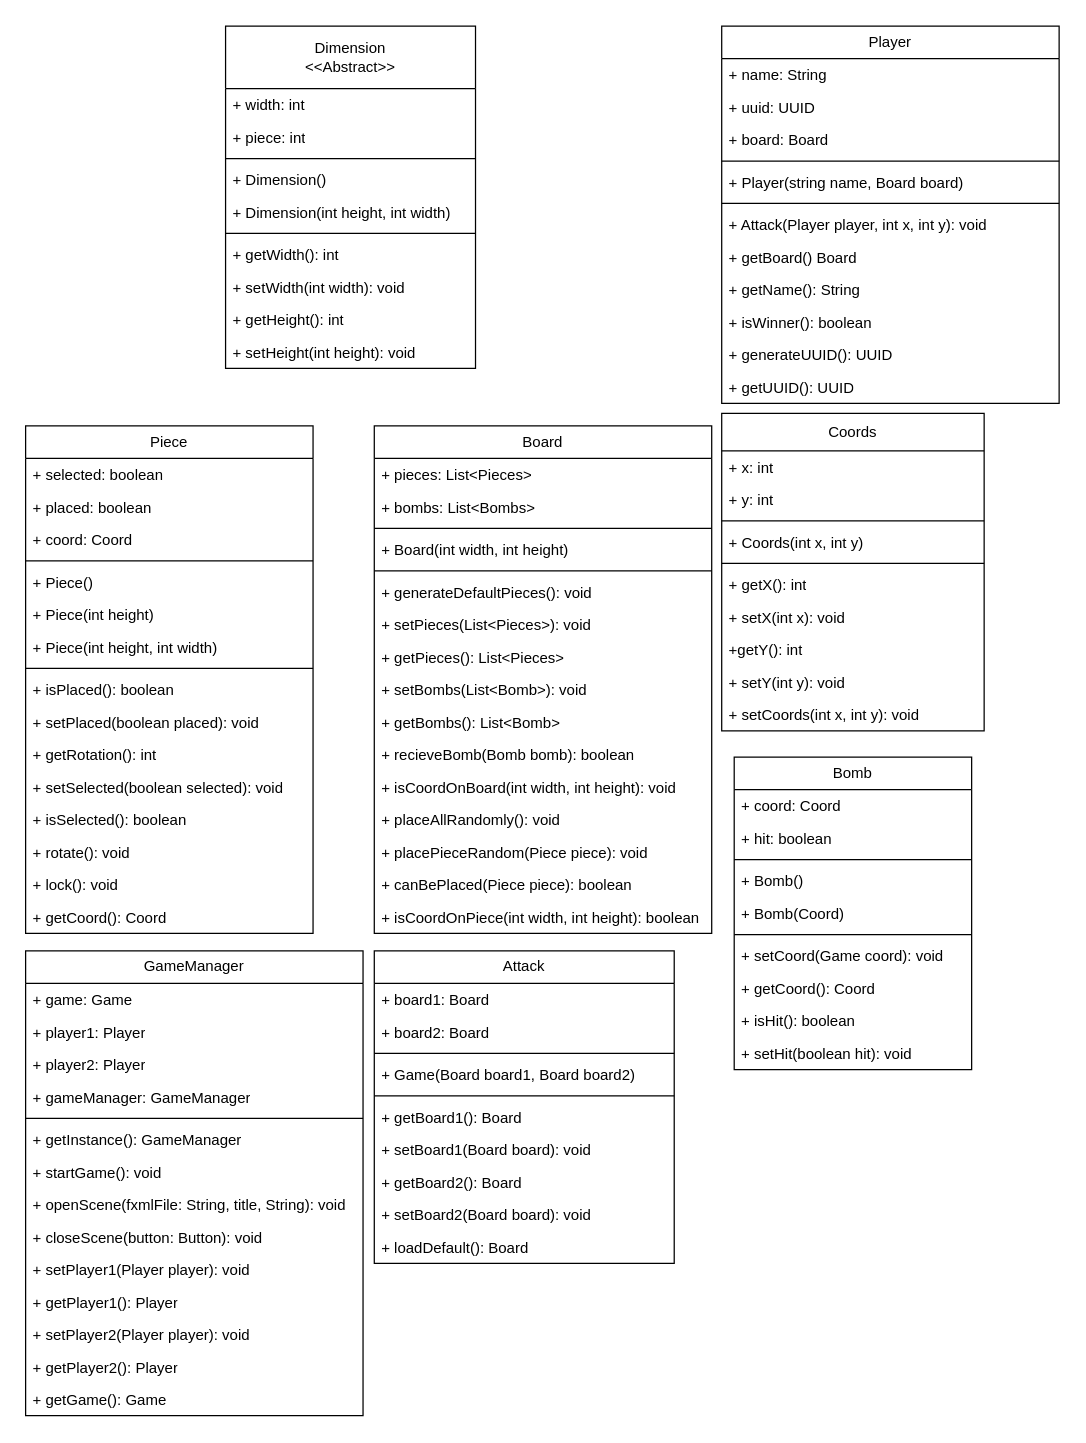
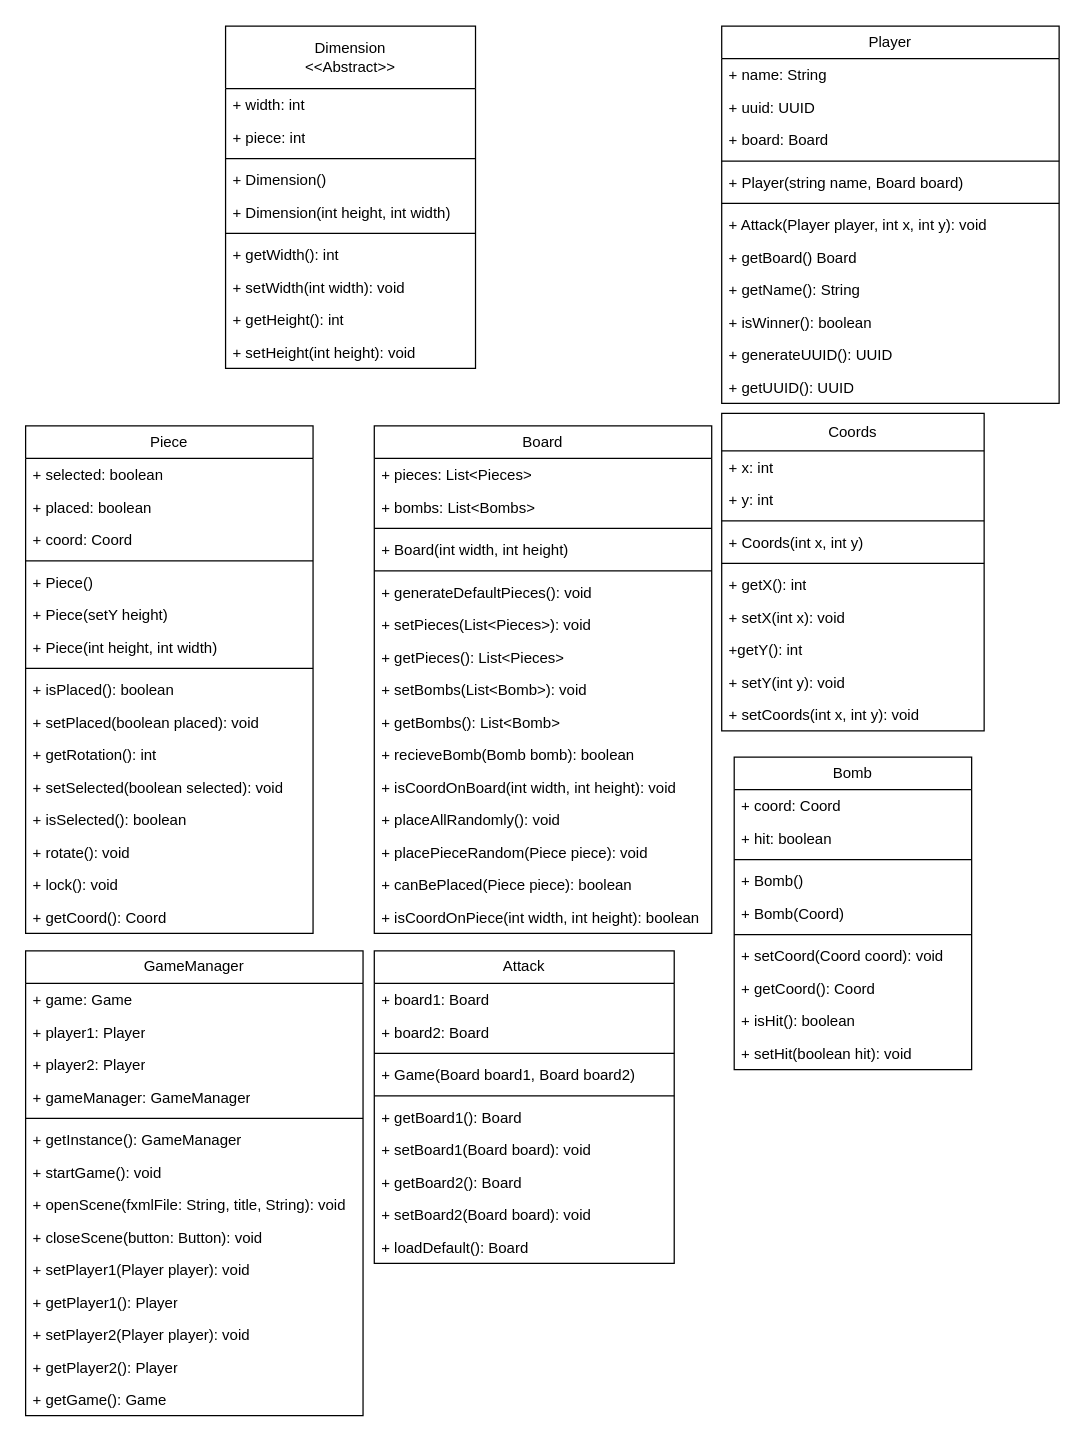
(103, 616) -> (109, 616)
(850, 957) -> (854, 957)
